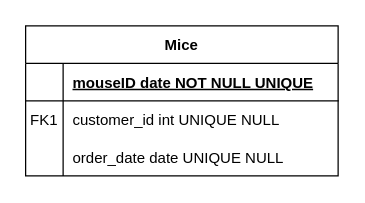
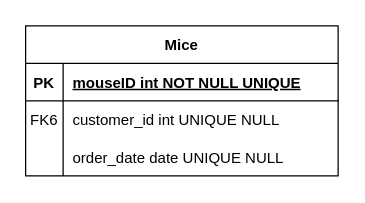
none -> (44, 82)
(182, 83) -> (176, 83)
(44, 120) -> (44, 120)
